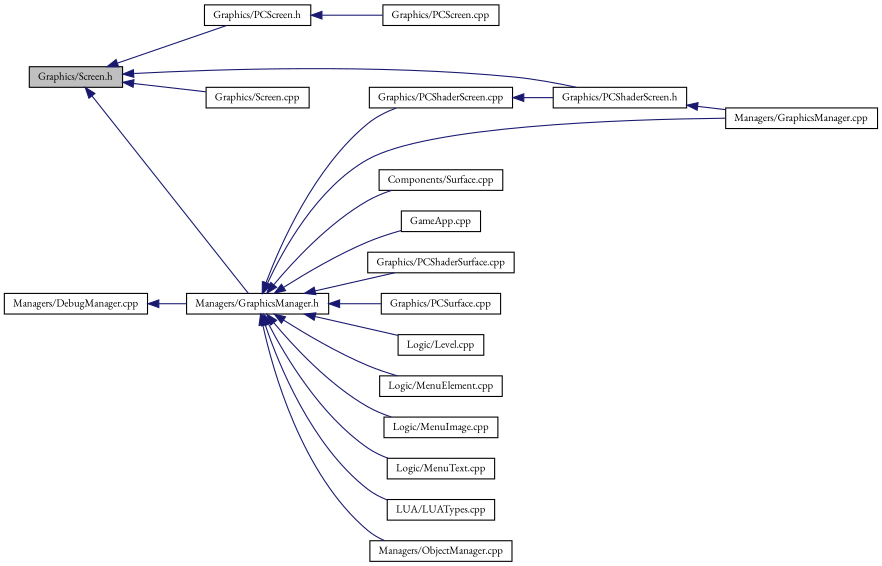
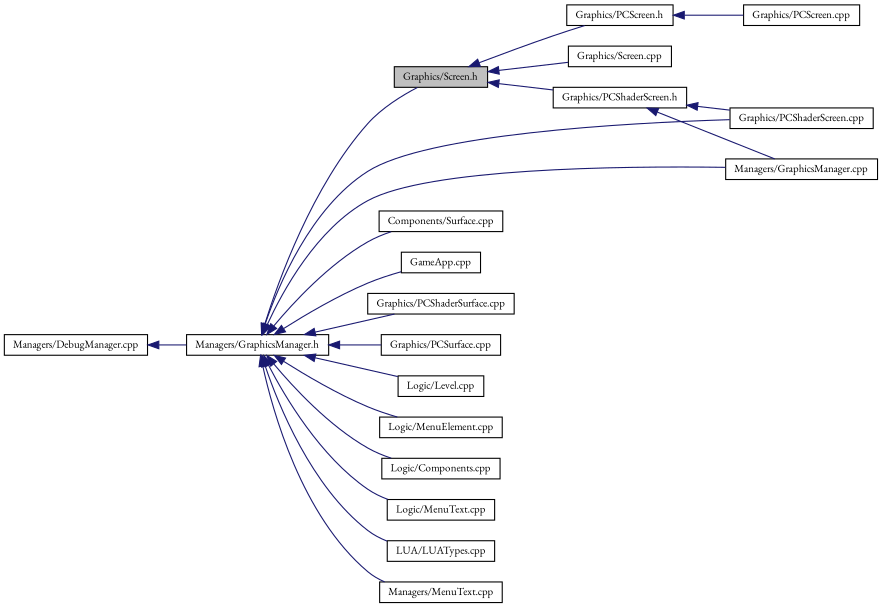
(538, 98) -> (714, 108)
(170, 195) -> (321, 191)
(441, 427) -> (441, 469)
(441, 551) -> (441, 592)
